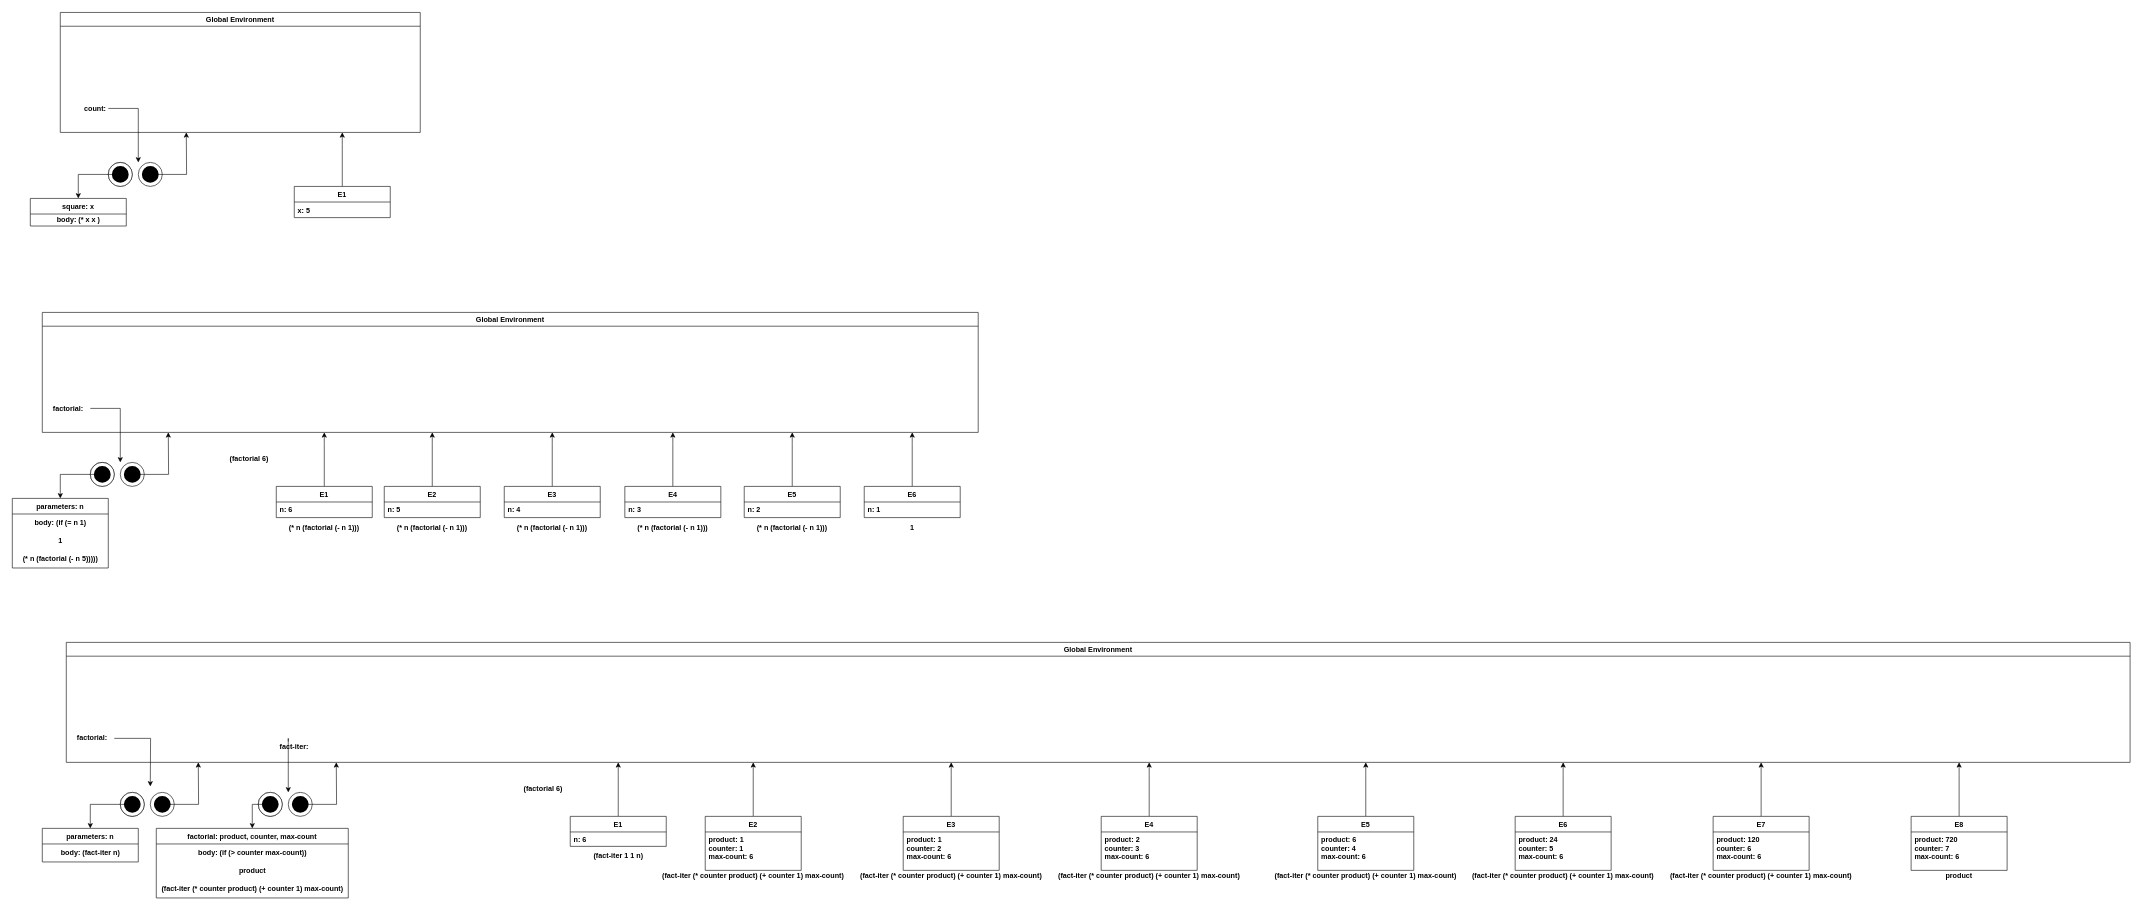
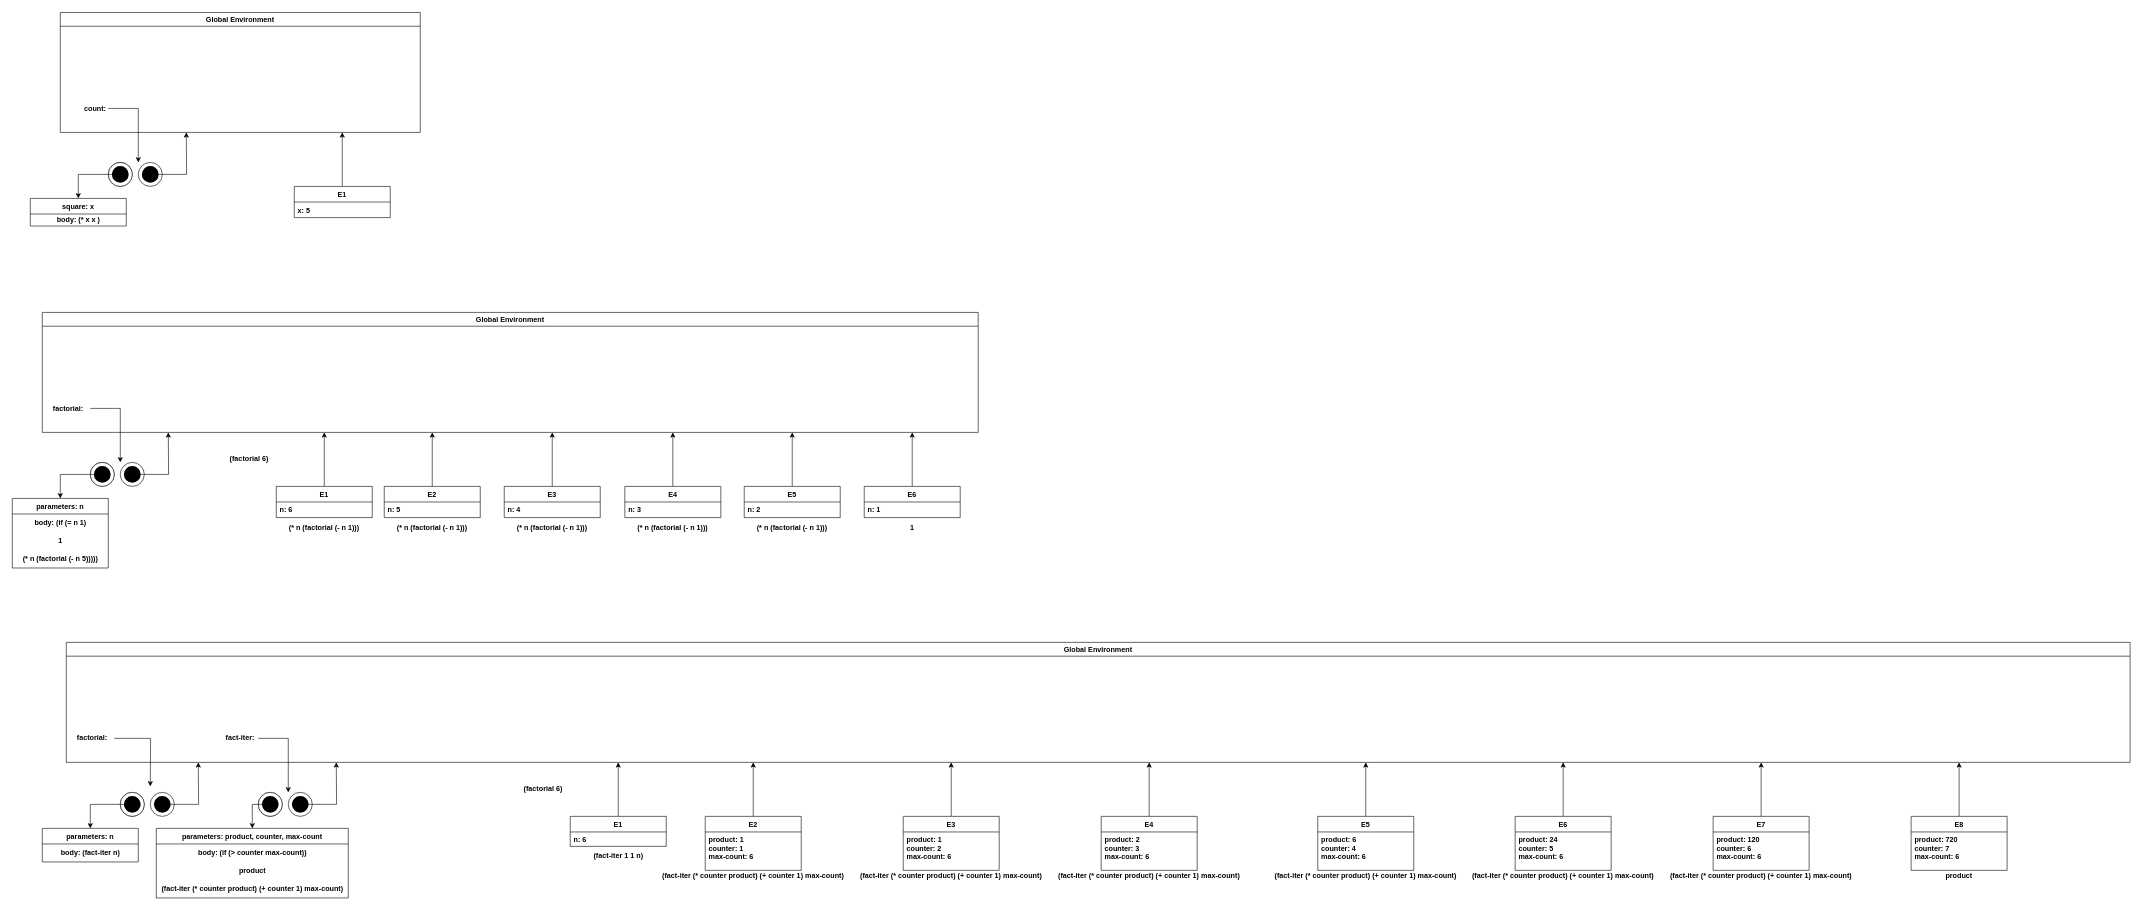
(294, 747) -> (240, 738)
(252, 836) -> (252, 836)
